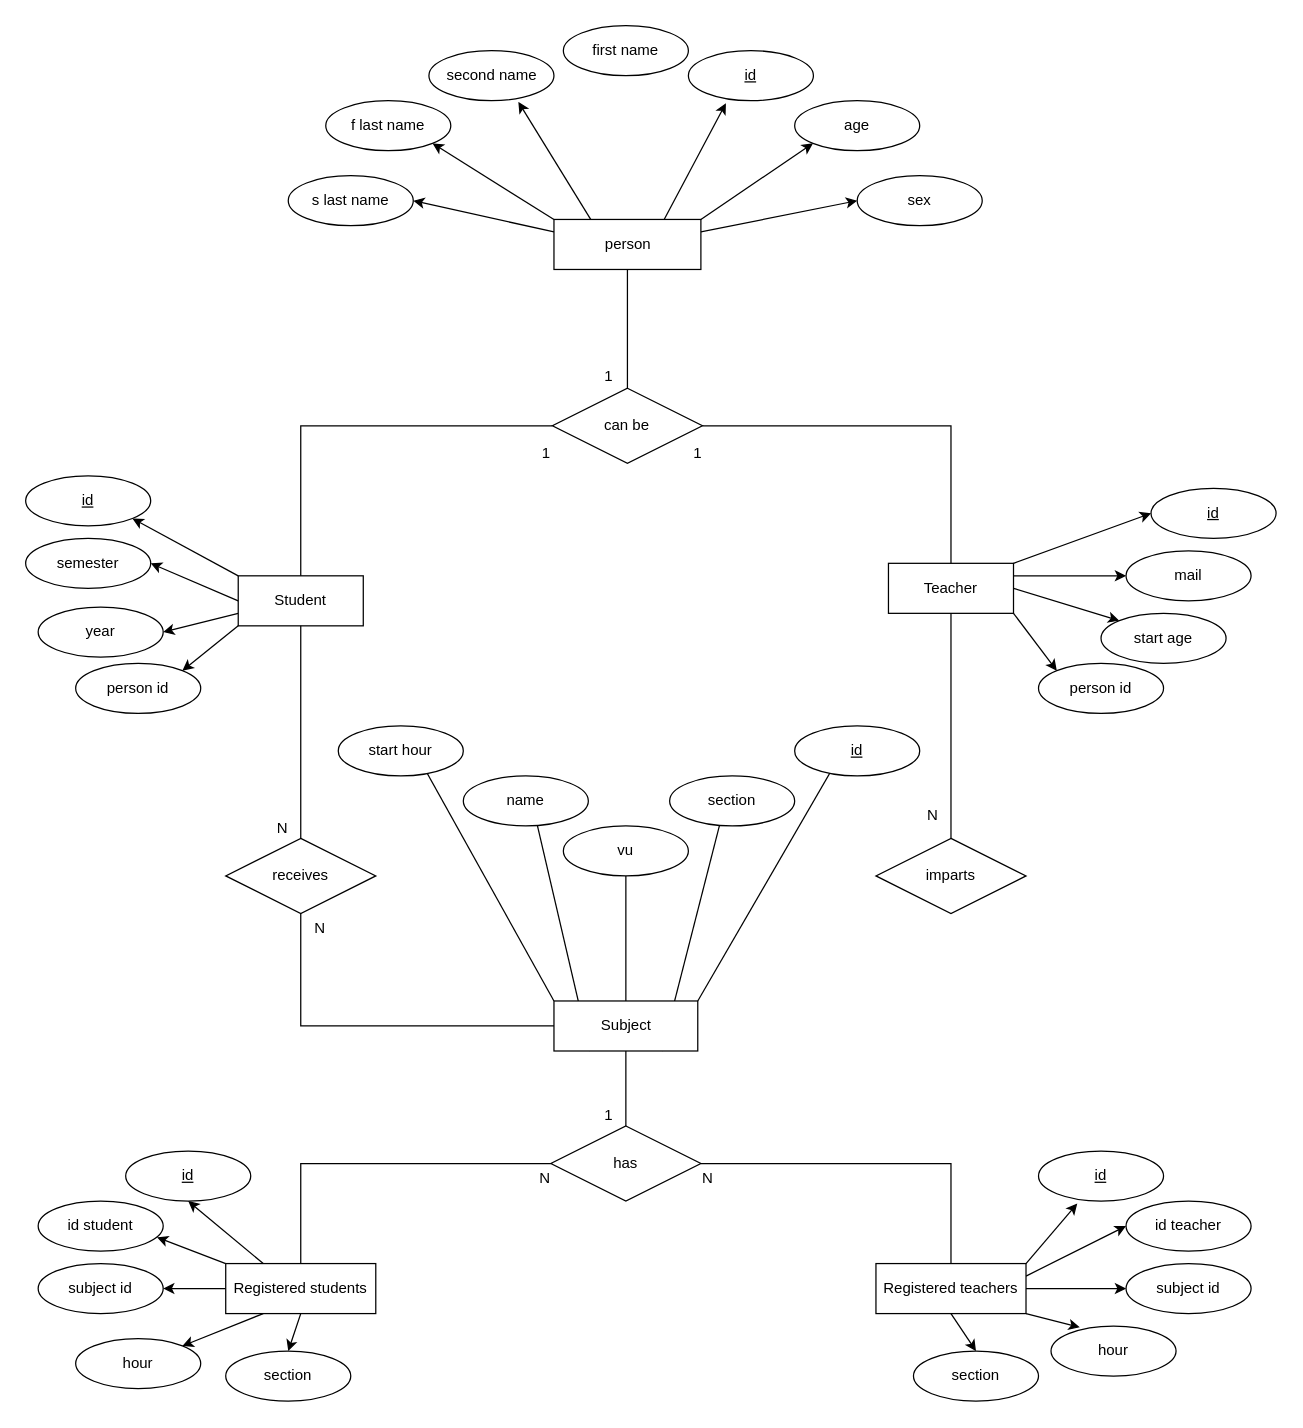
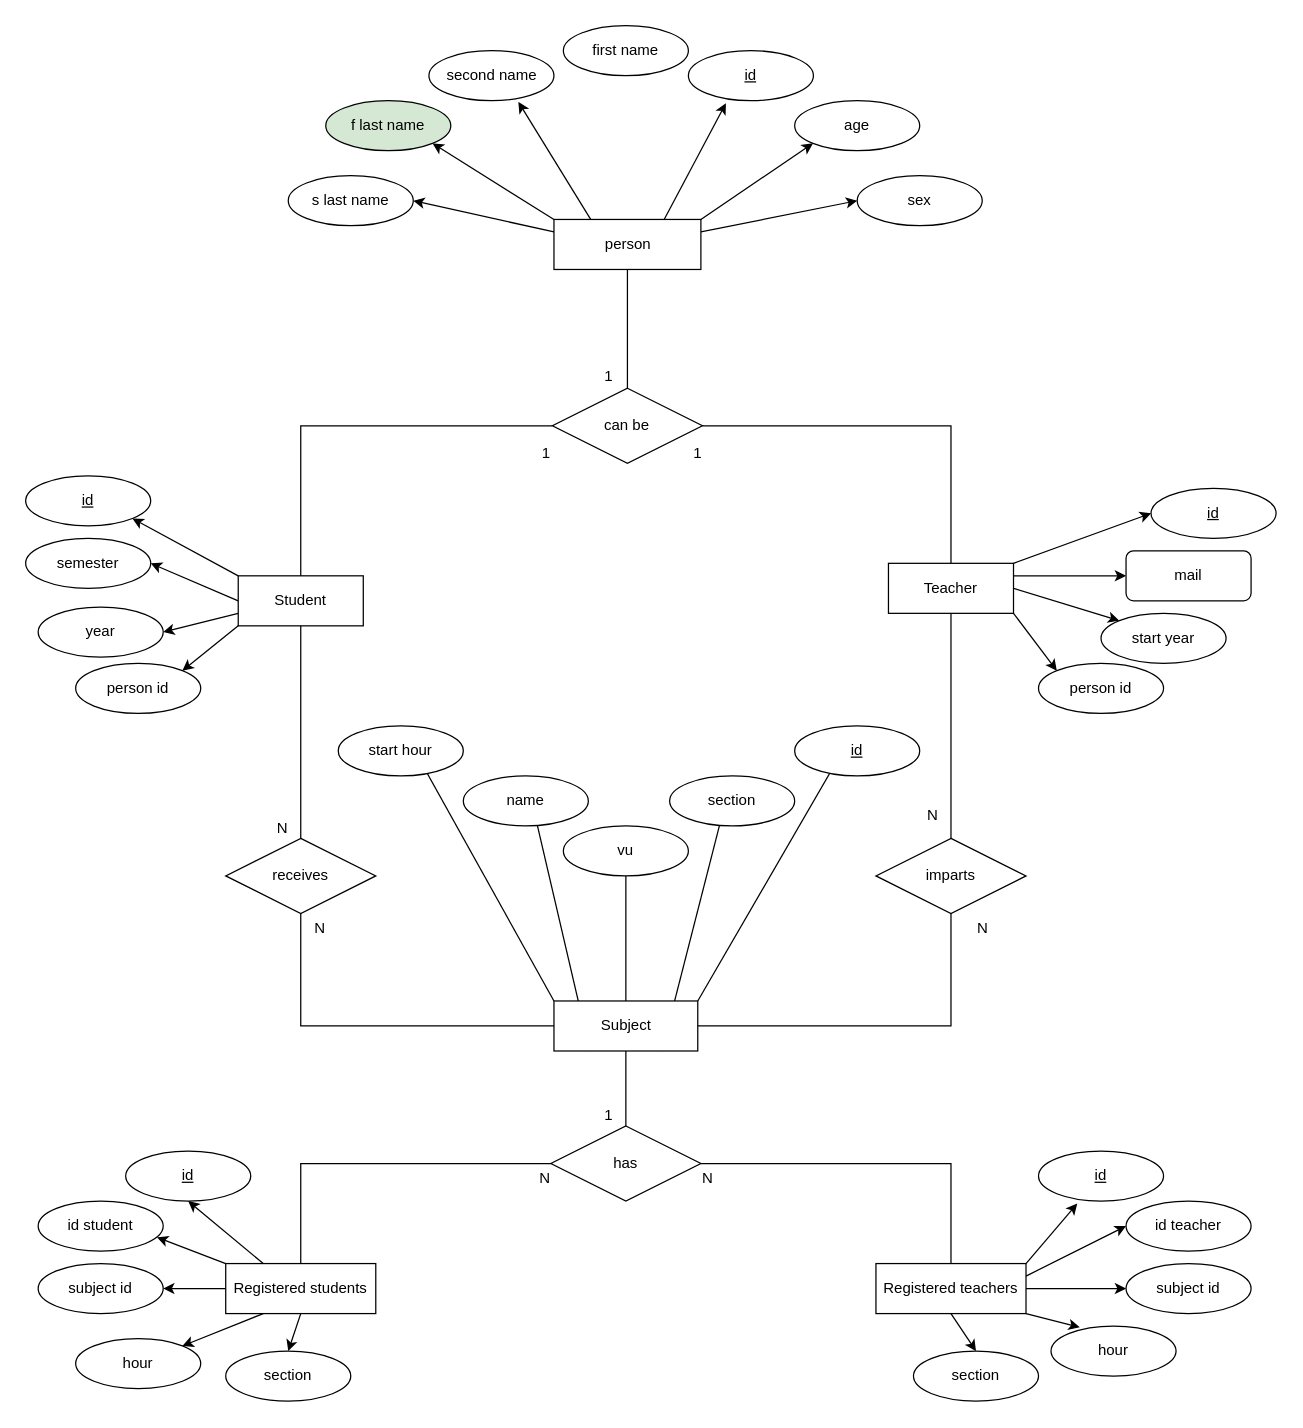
(388, 126) -> (388, 126)
(1188, 576) -> (1188, 576)
(1163, 638) -> (1163, 638)
none -> (880, 1026)
